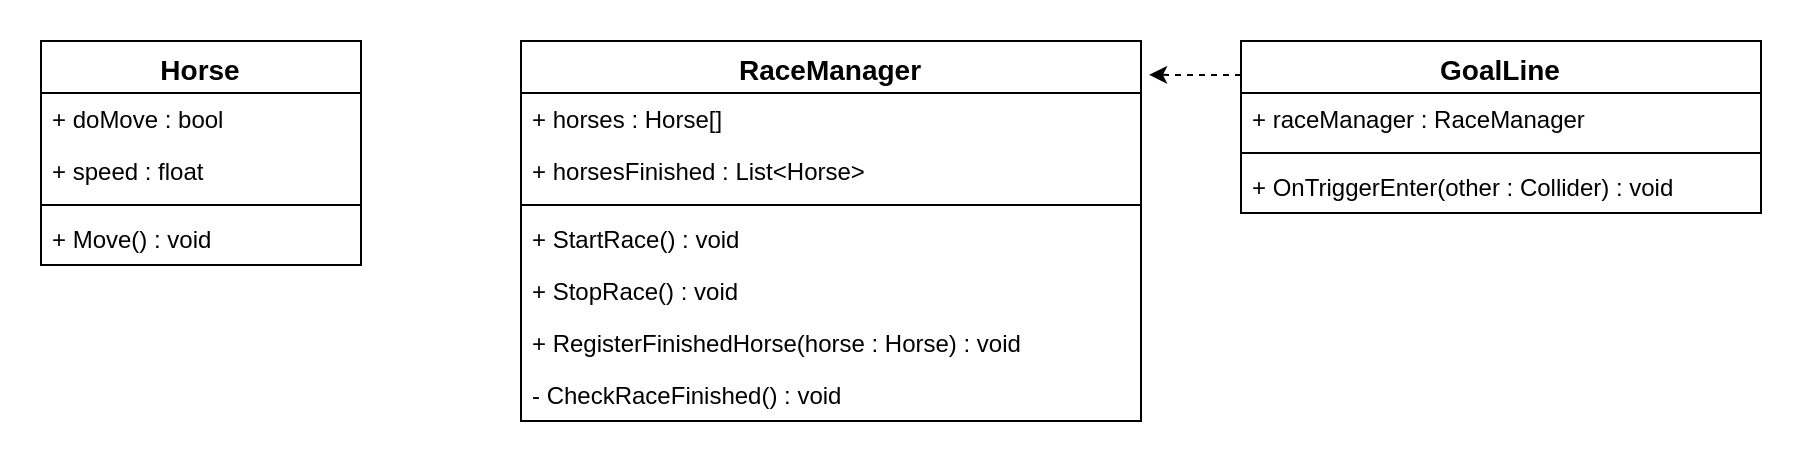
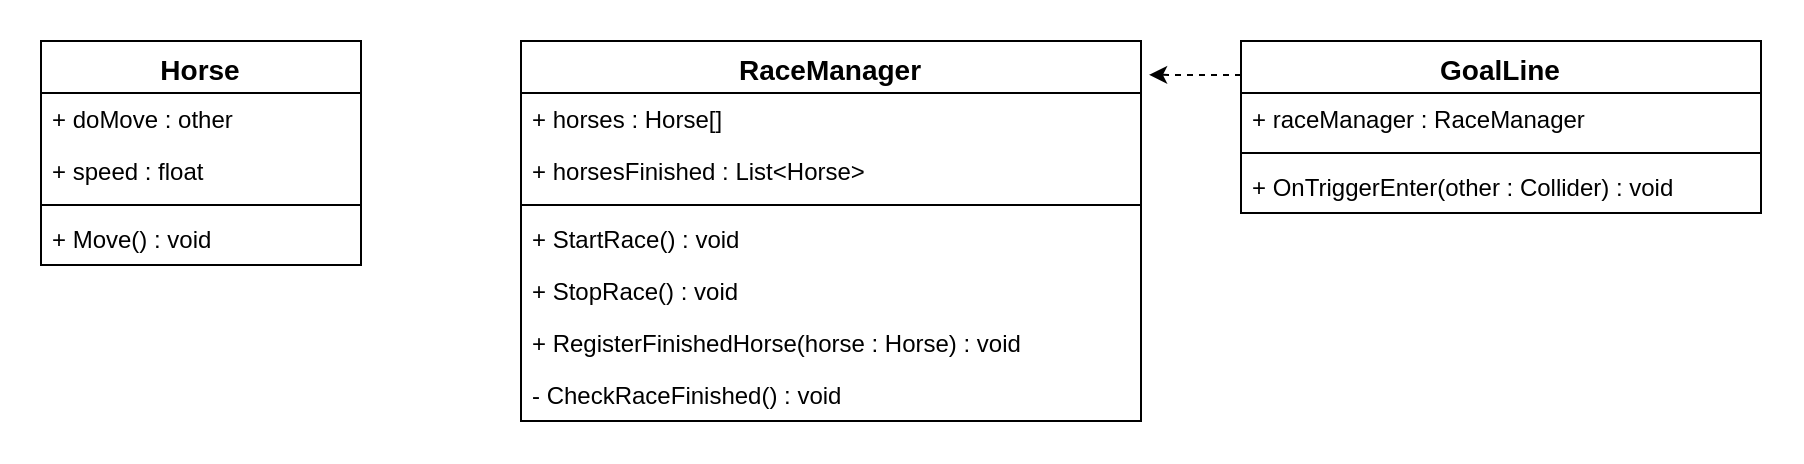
(137, 120) -> (147, 120)
